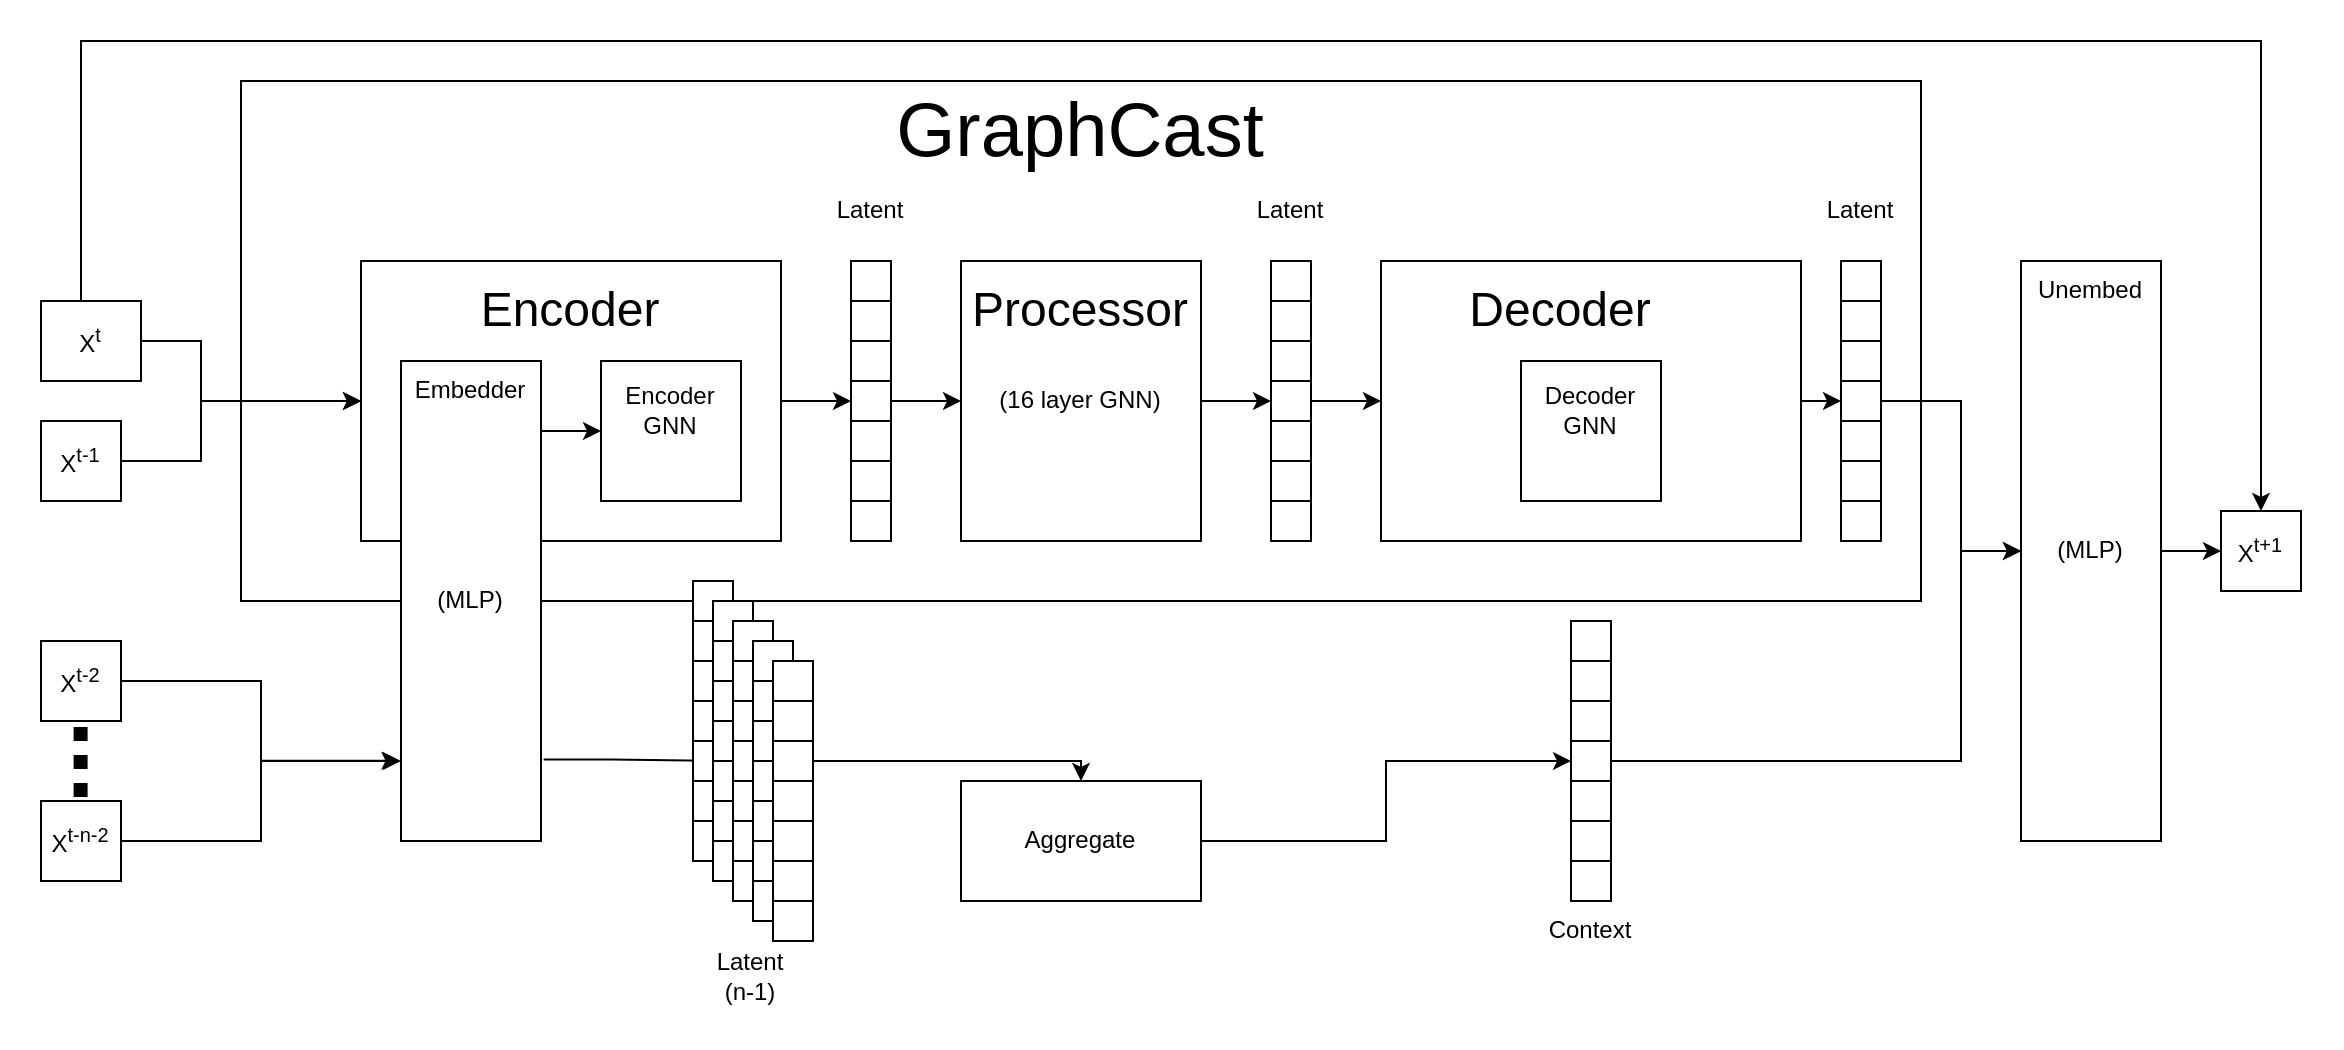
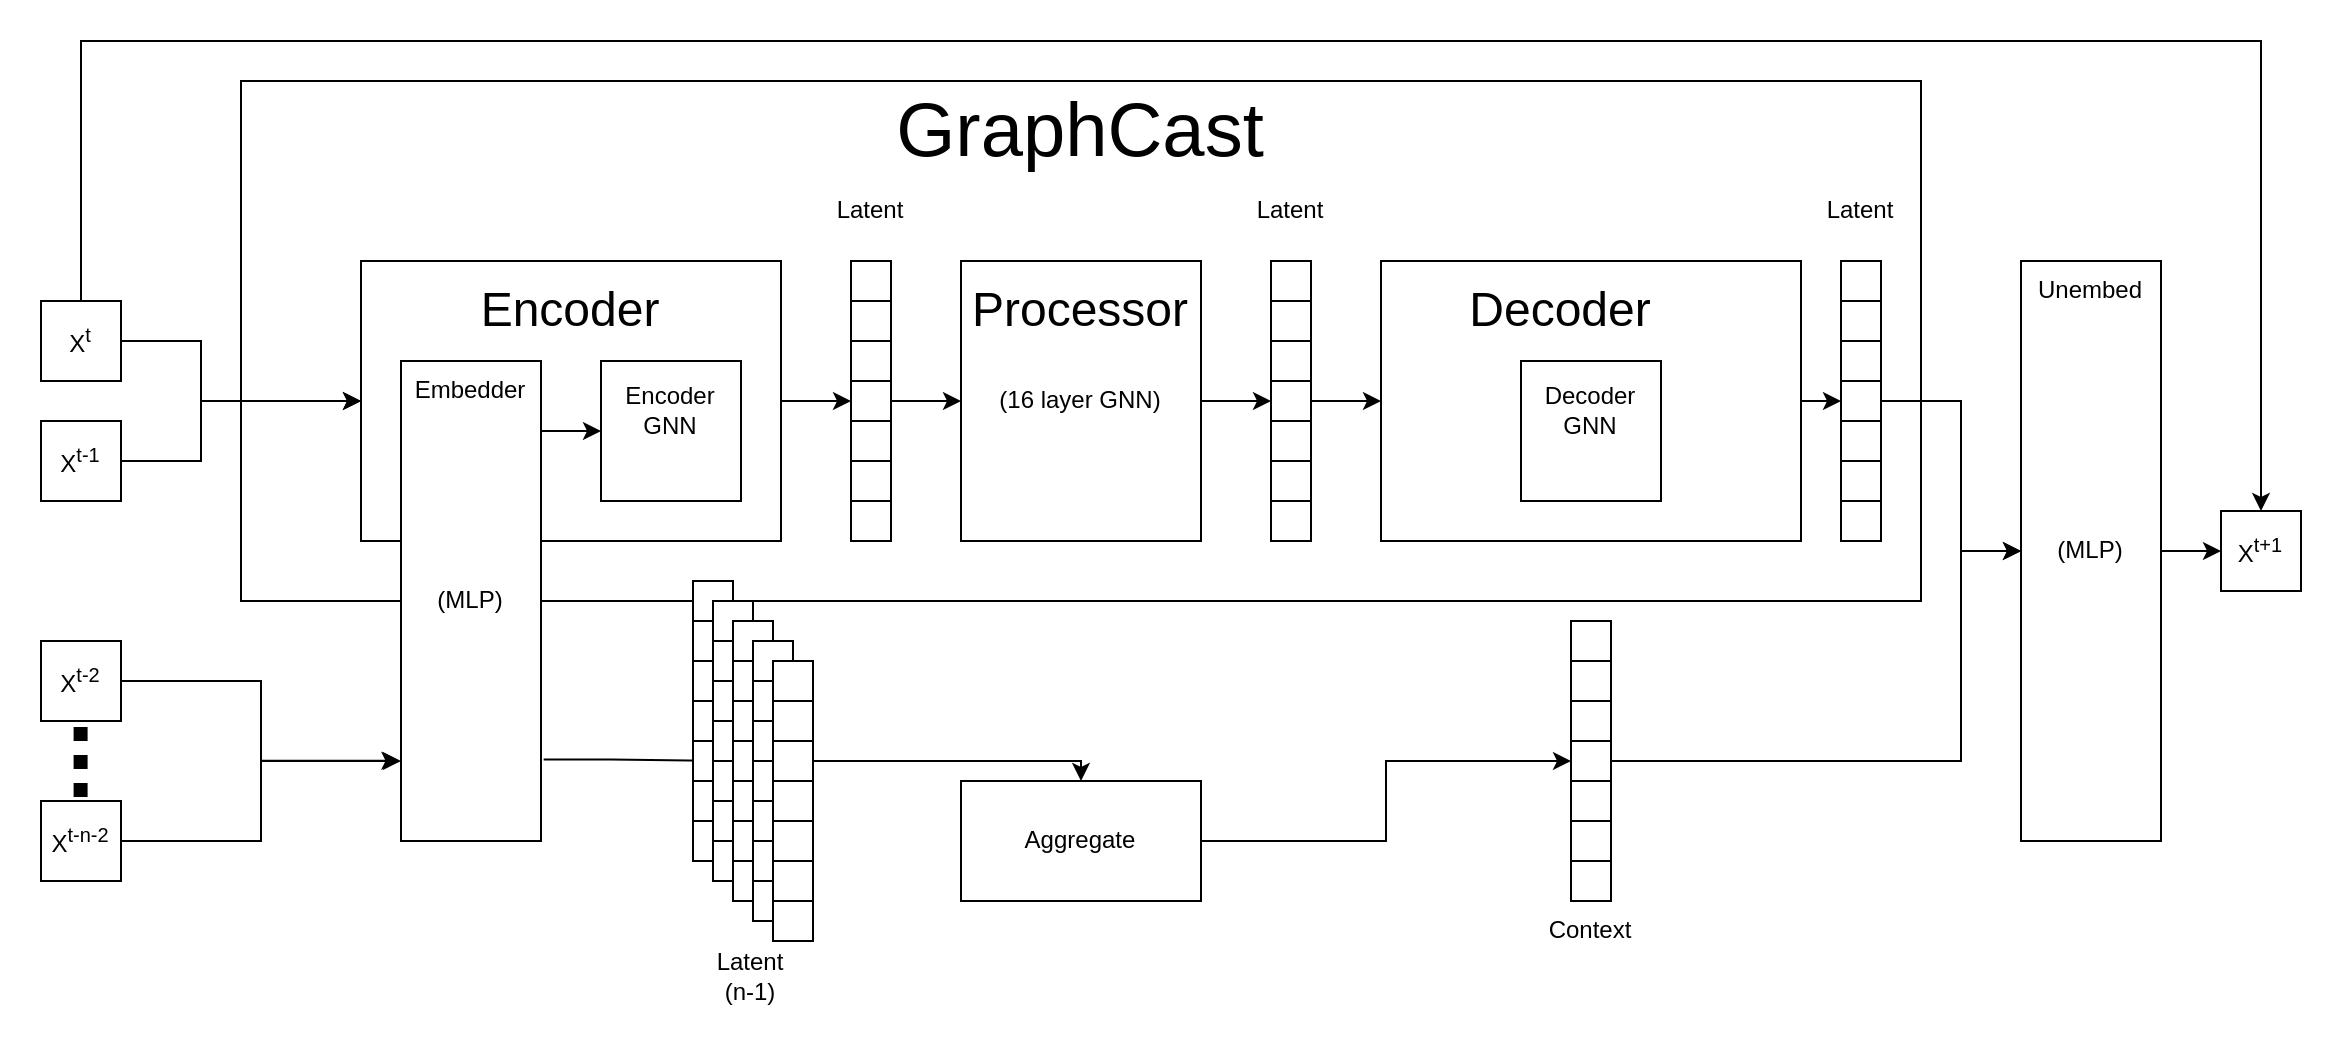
(91, 341) -> (81, 341)
